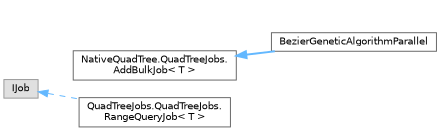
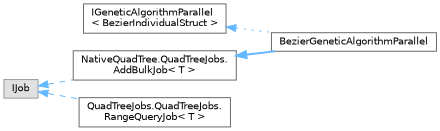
none -> (155, 19)
none -> (61, 82)
